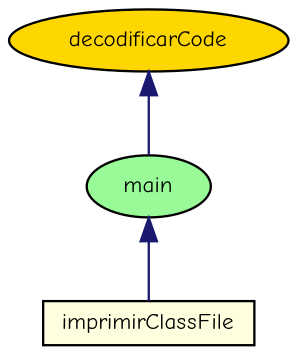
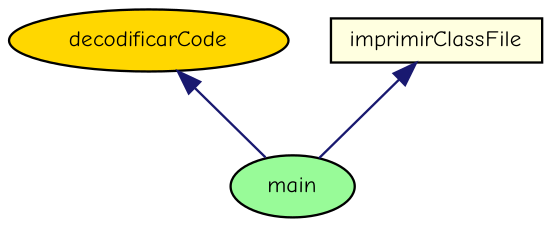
(149, 271) -> (359, 119)
